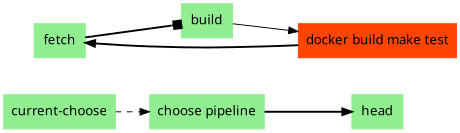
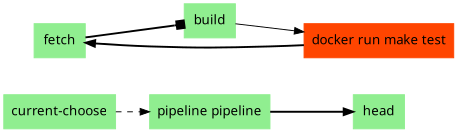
(377, 41) -> (379, 41)
(207, 112) -> (210, 112)
